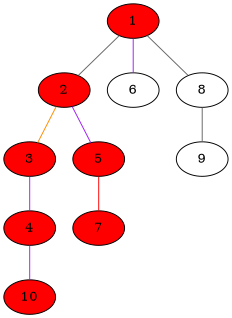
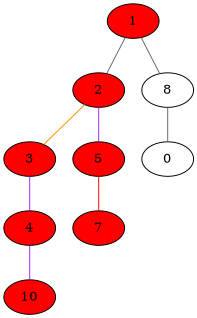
(133, 90) -> none
(202, 159) -> (168, 159)
